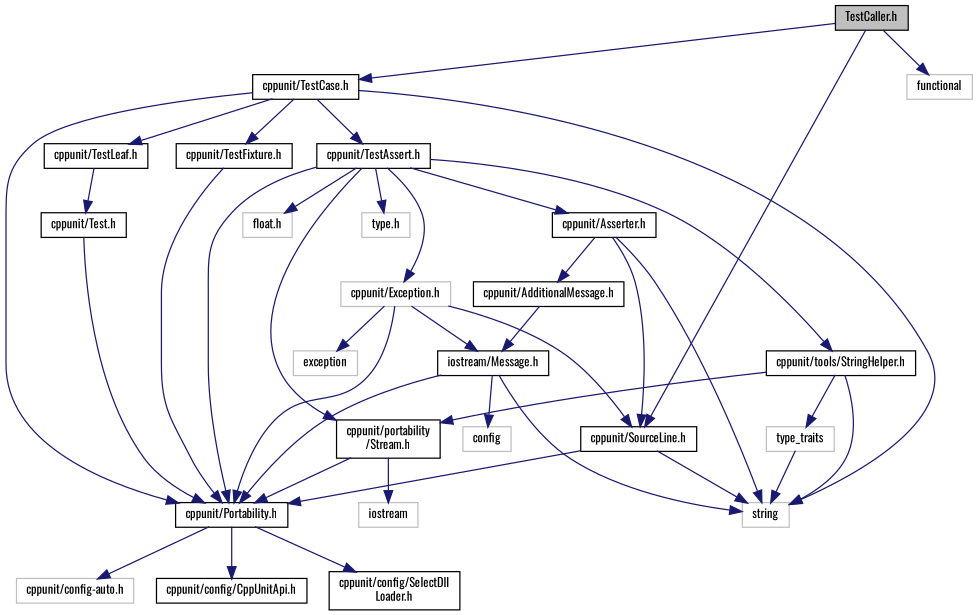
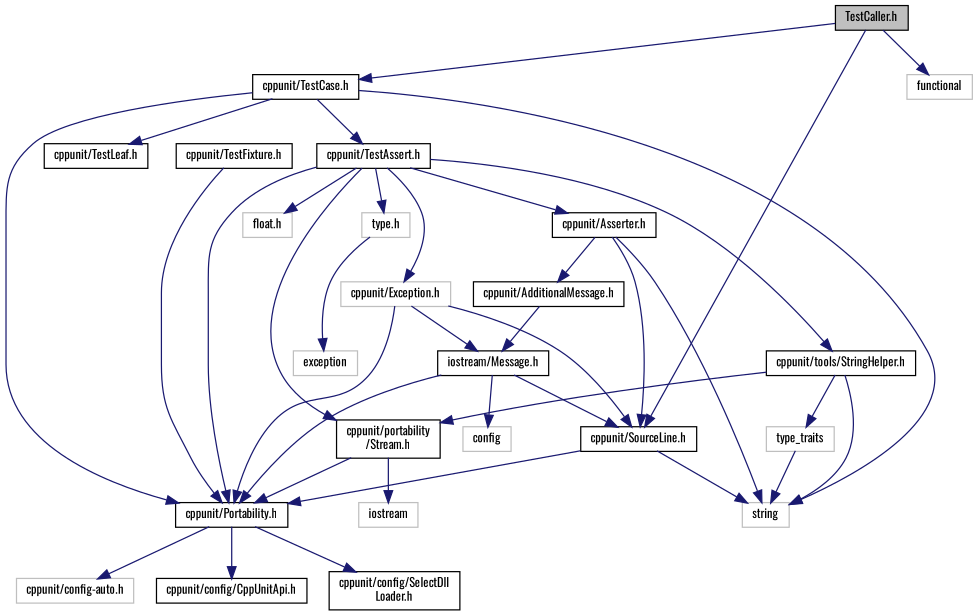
(275, 117) -> none
(84, 225) -> none
(365, 324) -> (331, 281)
(596, 473) -> (551, 394)
